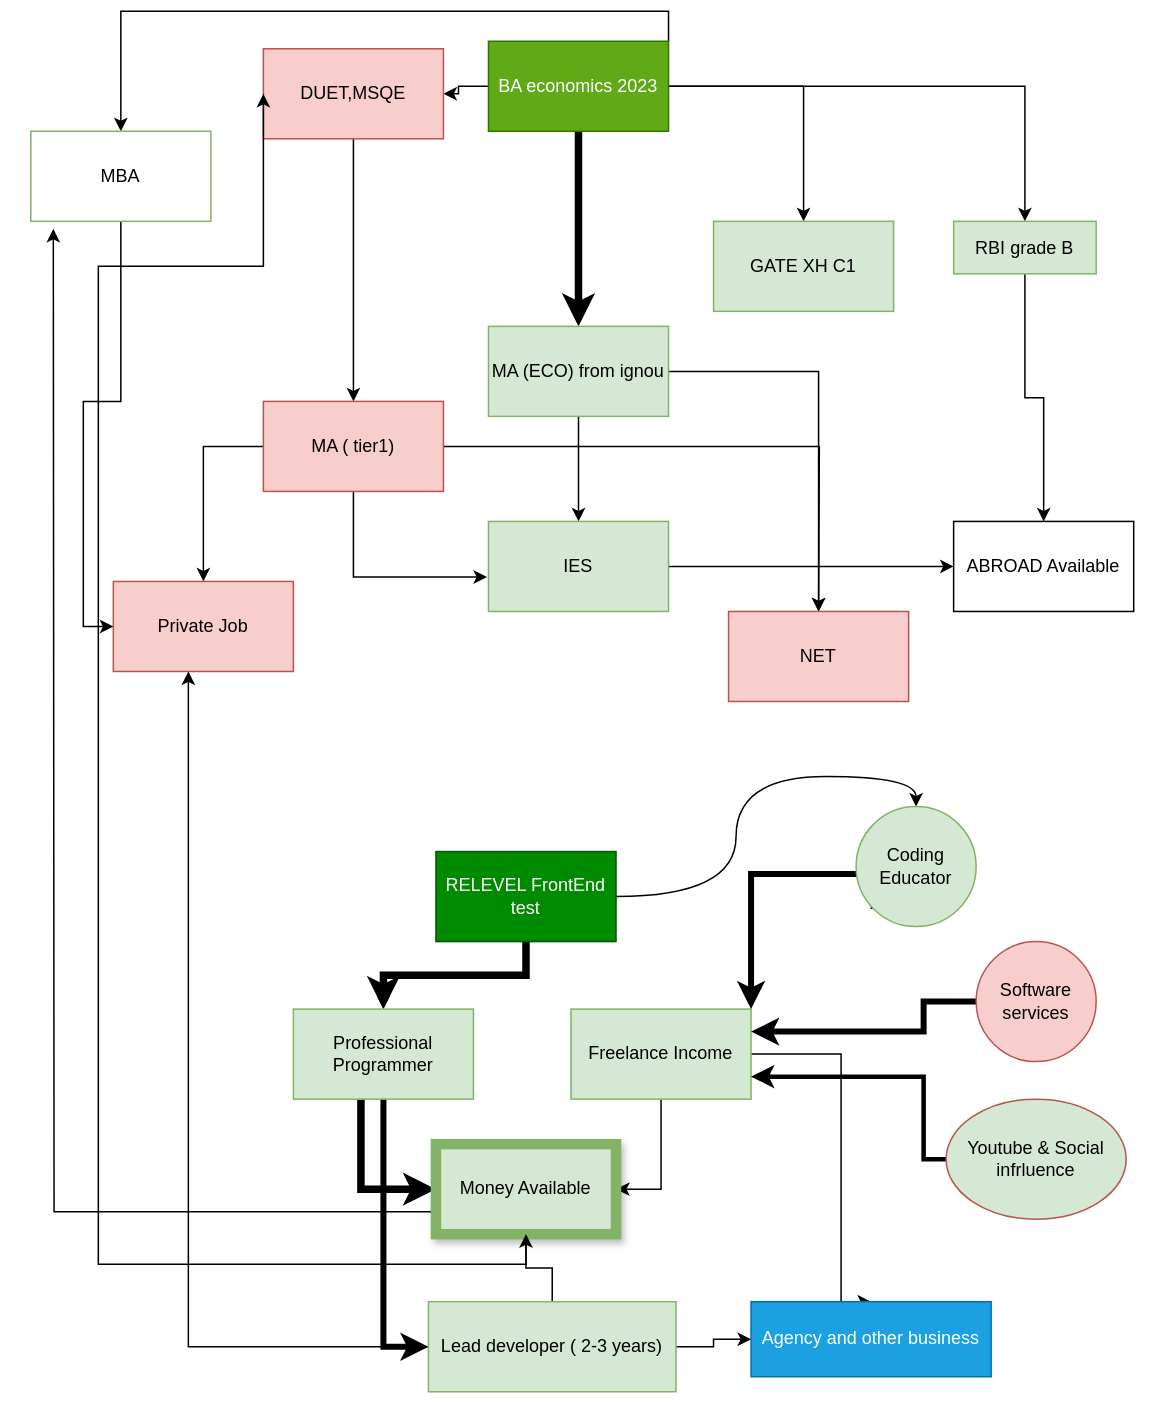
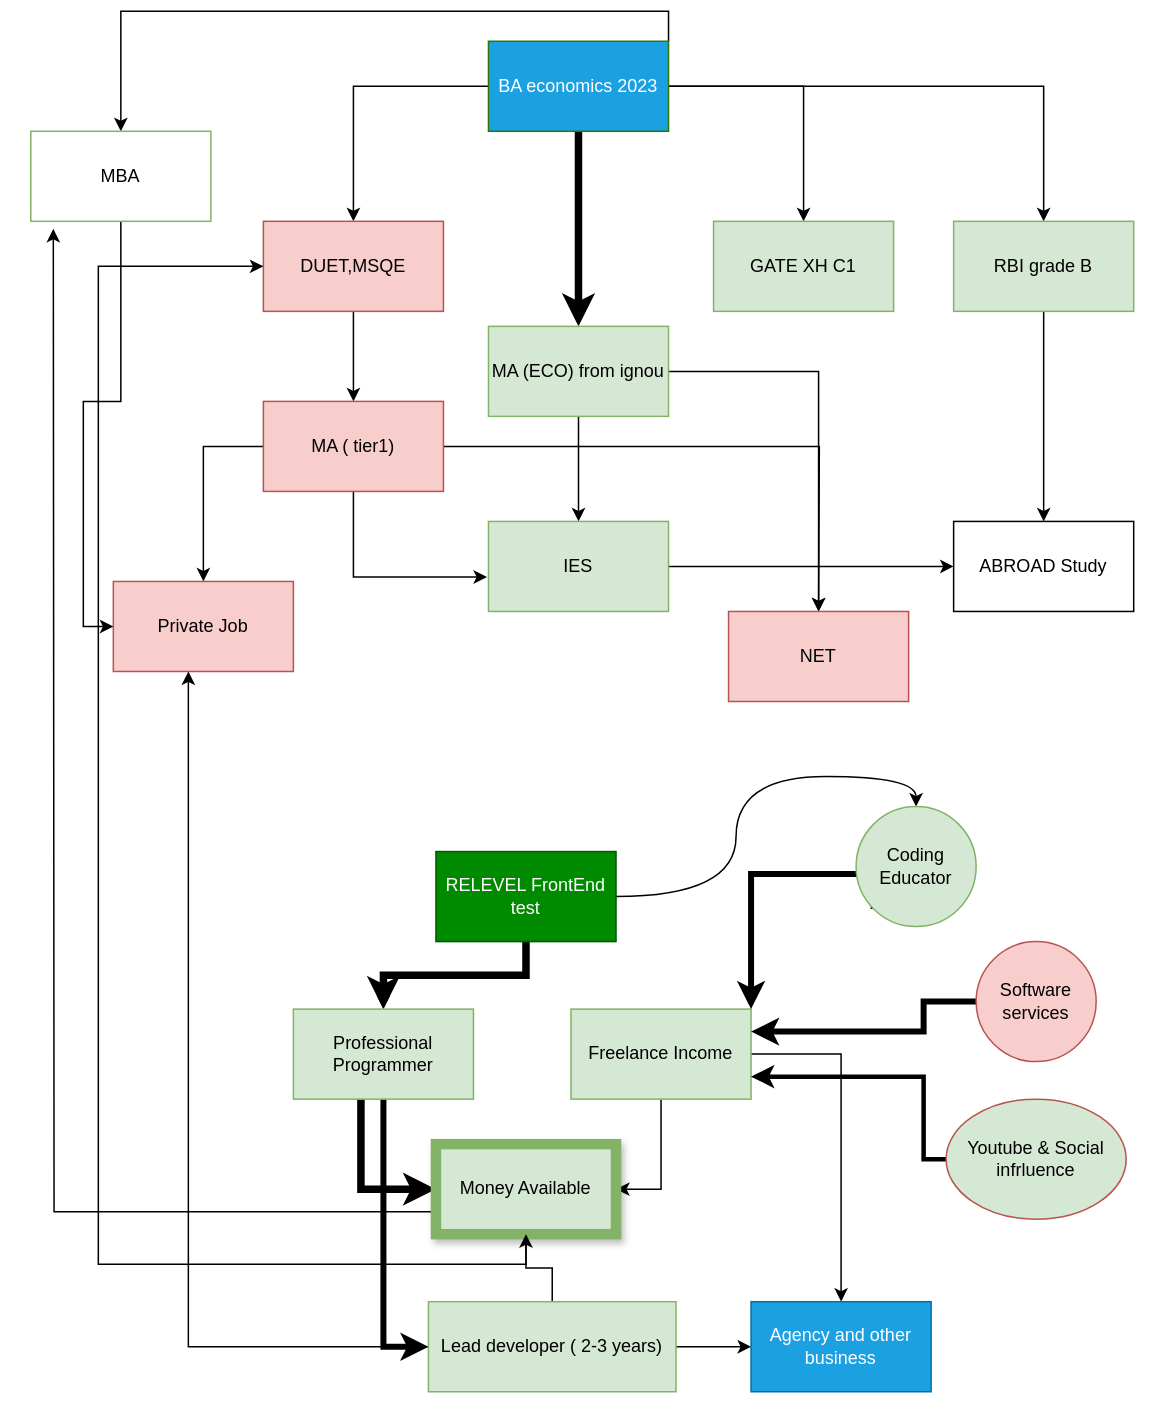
(578, 86) -> (578, 86)
(353, 94) -> (353, 266)
(1025, 248) -> (1043, 266)
(1043, 566) -> (1043, 566)
(871, 1339) -> (841, 1346)
